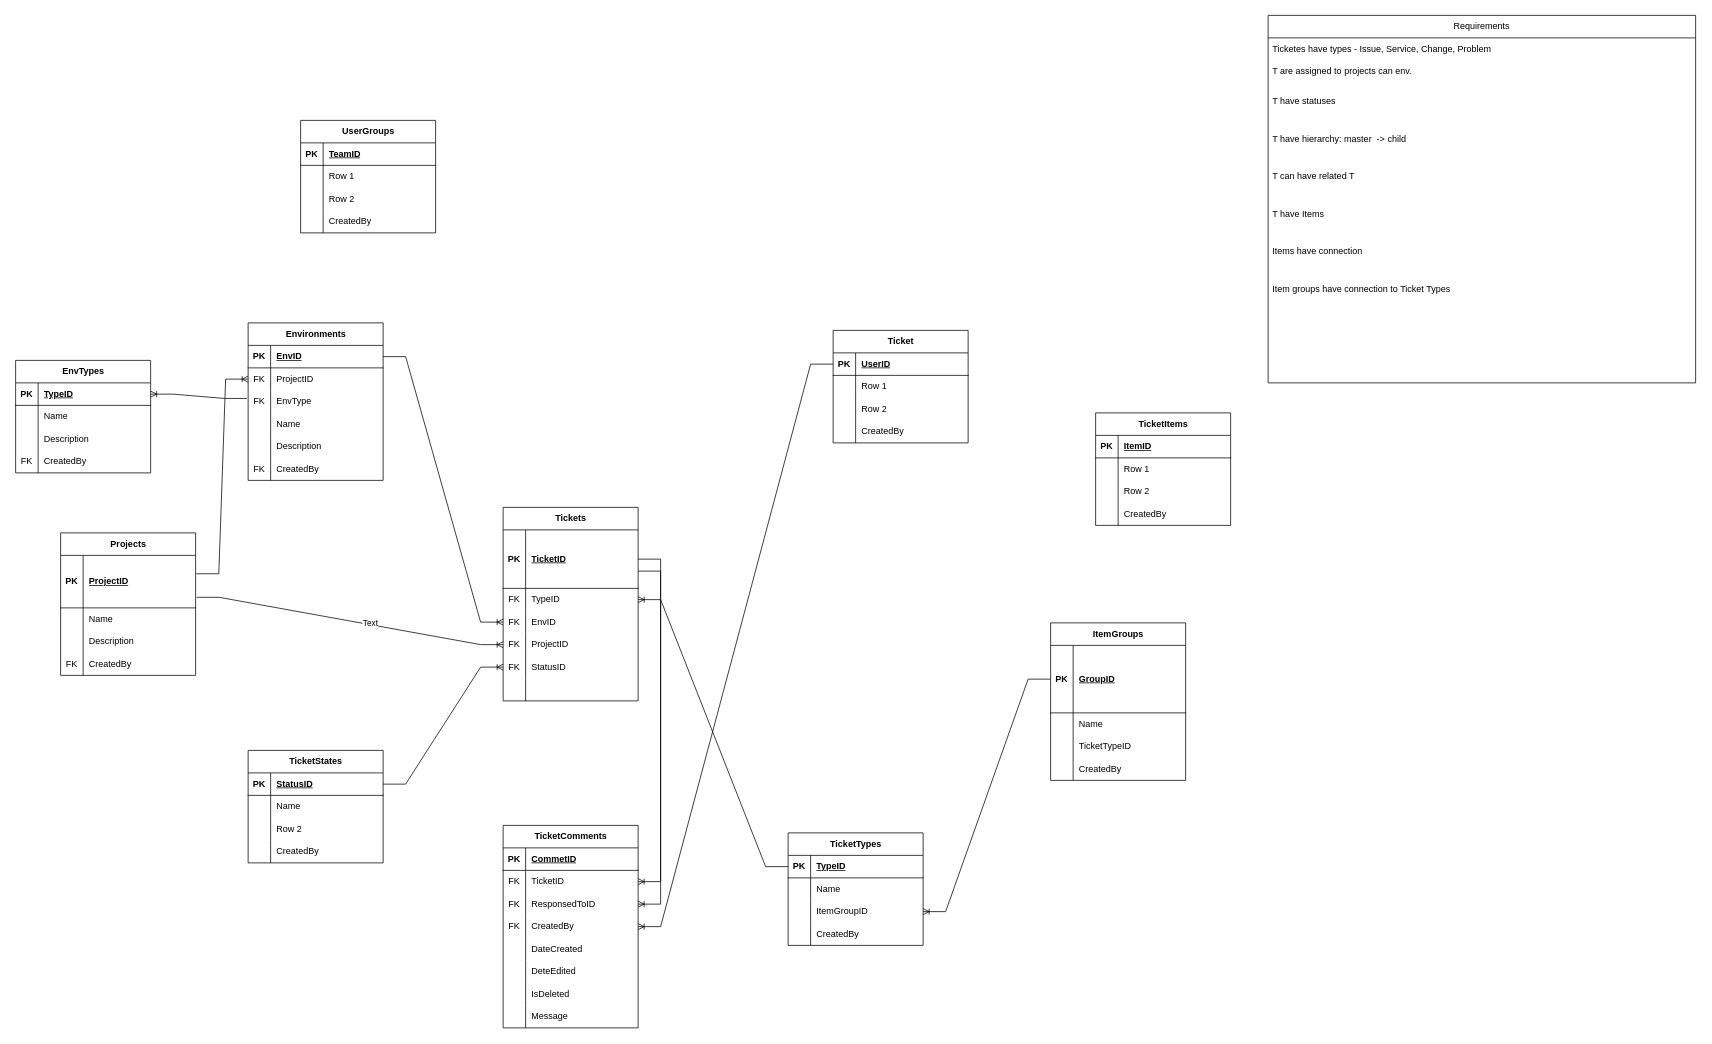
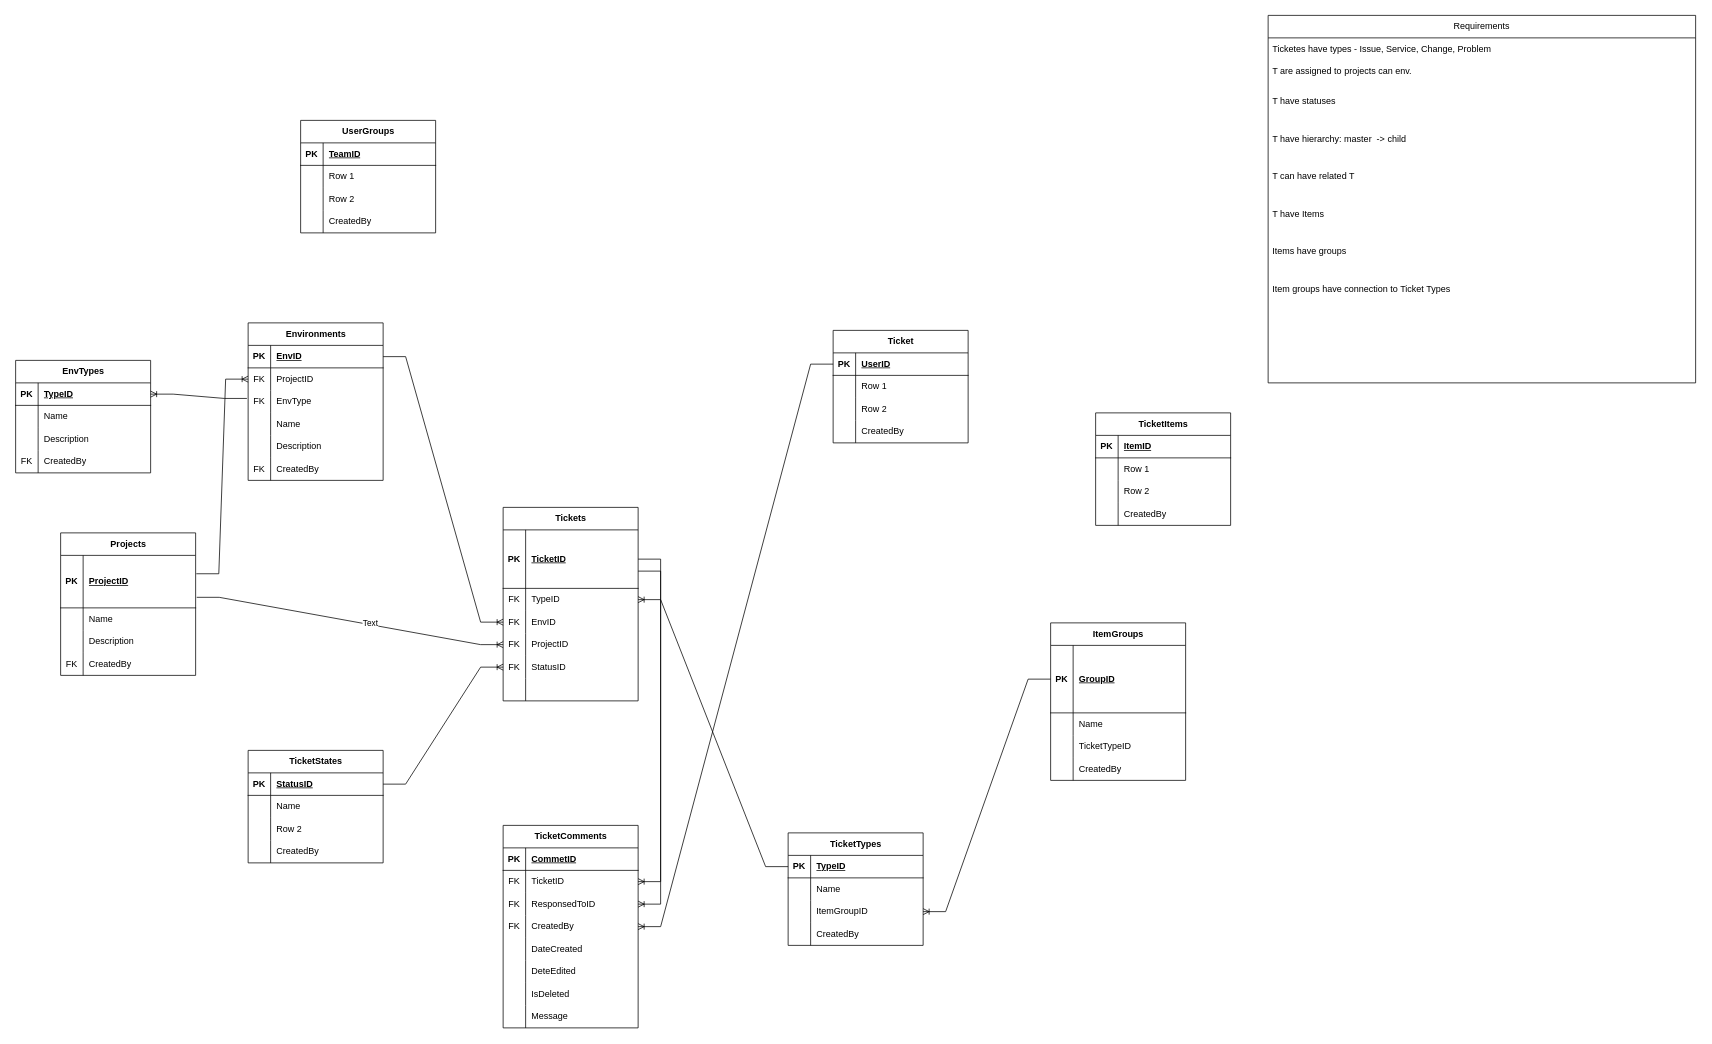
(1322, 252) -> (1313, 252)
